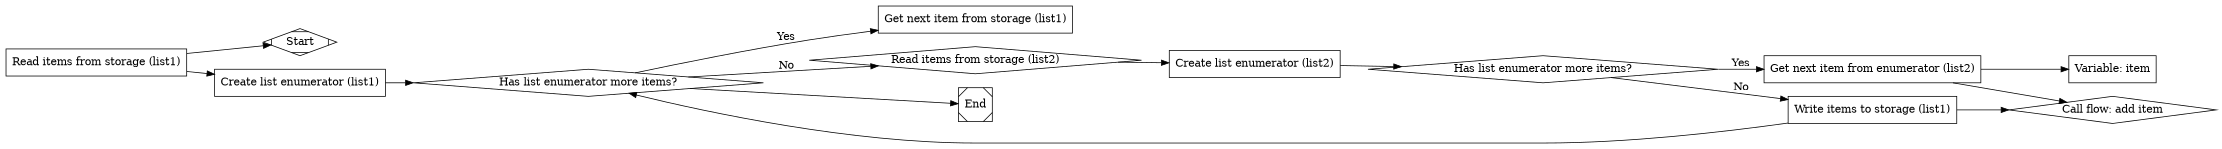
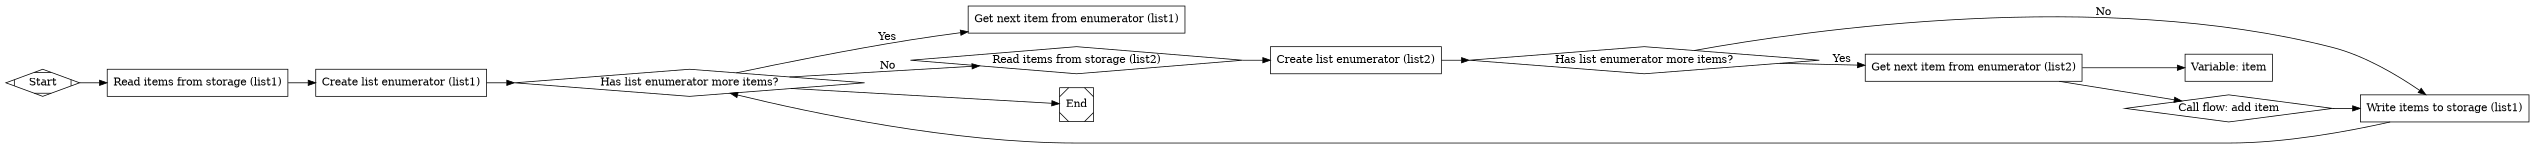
(975, 20) -> (1077, 20)
(225, 50) -> (89, 83)
(1979, 110) -> (2343, 108)
